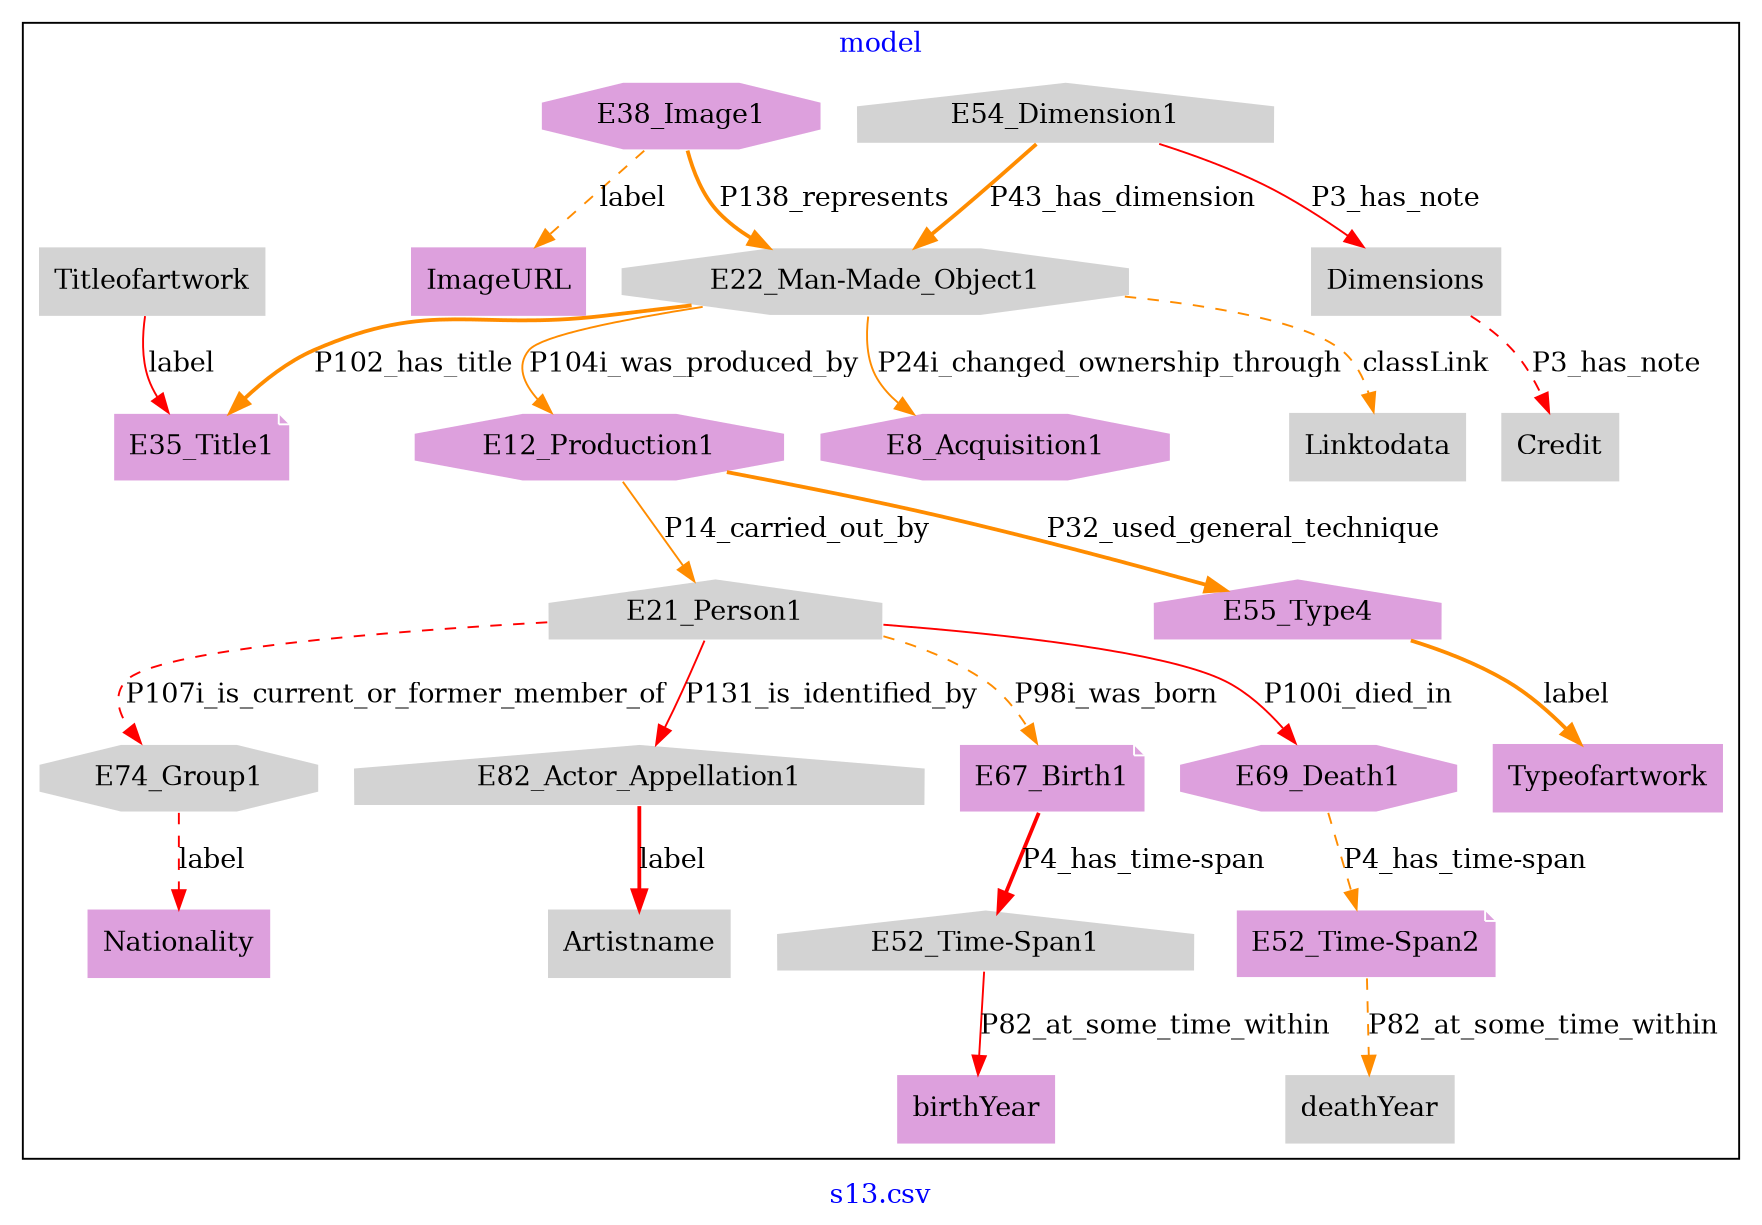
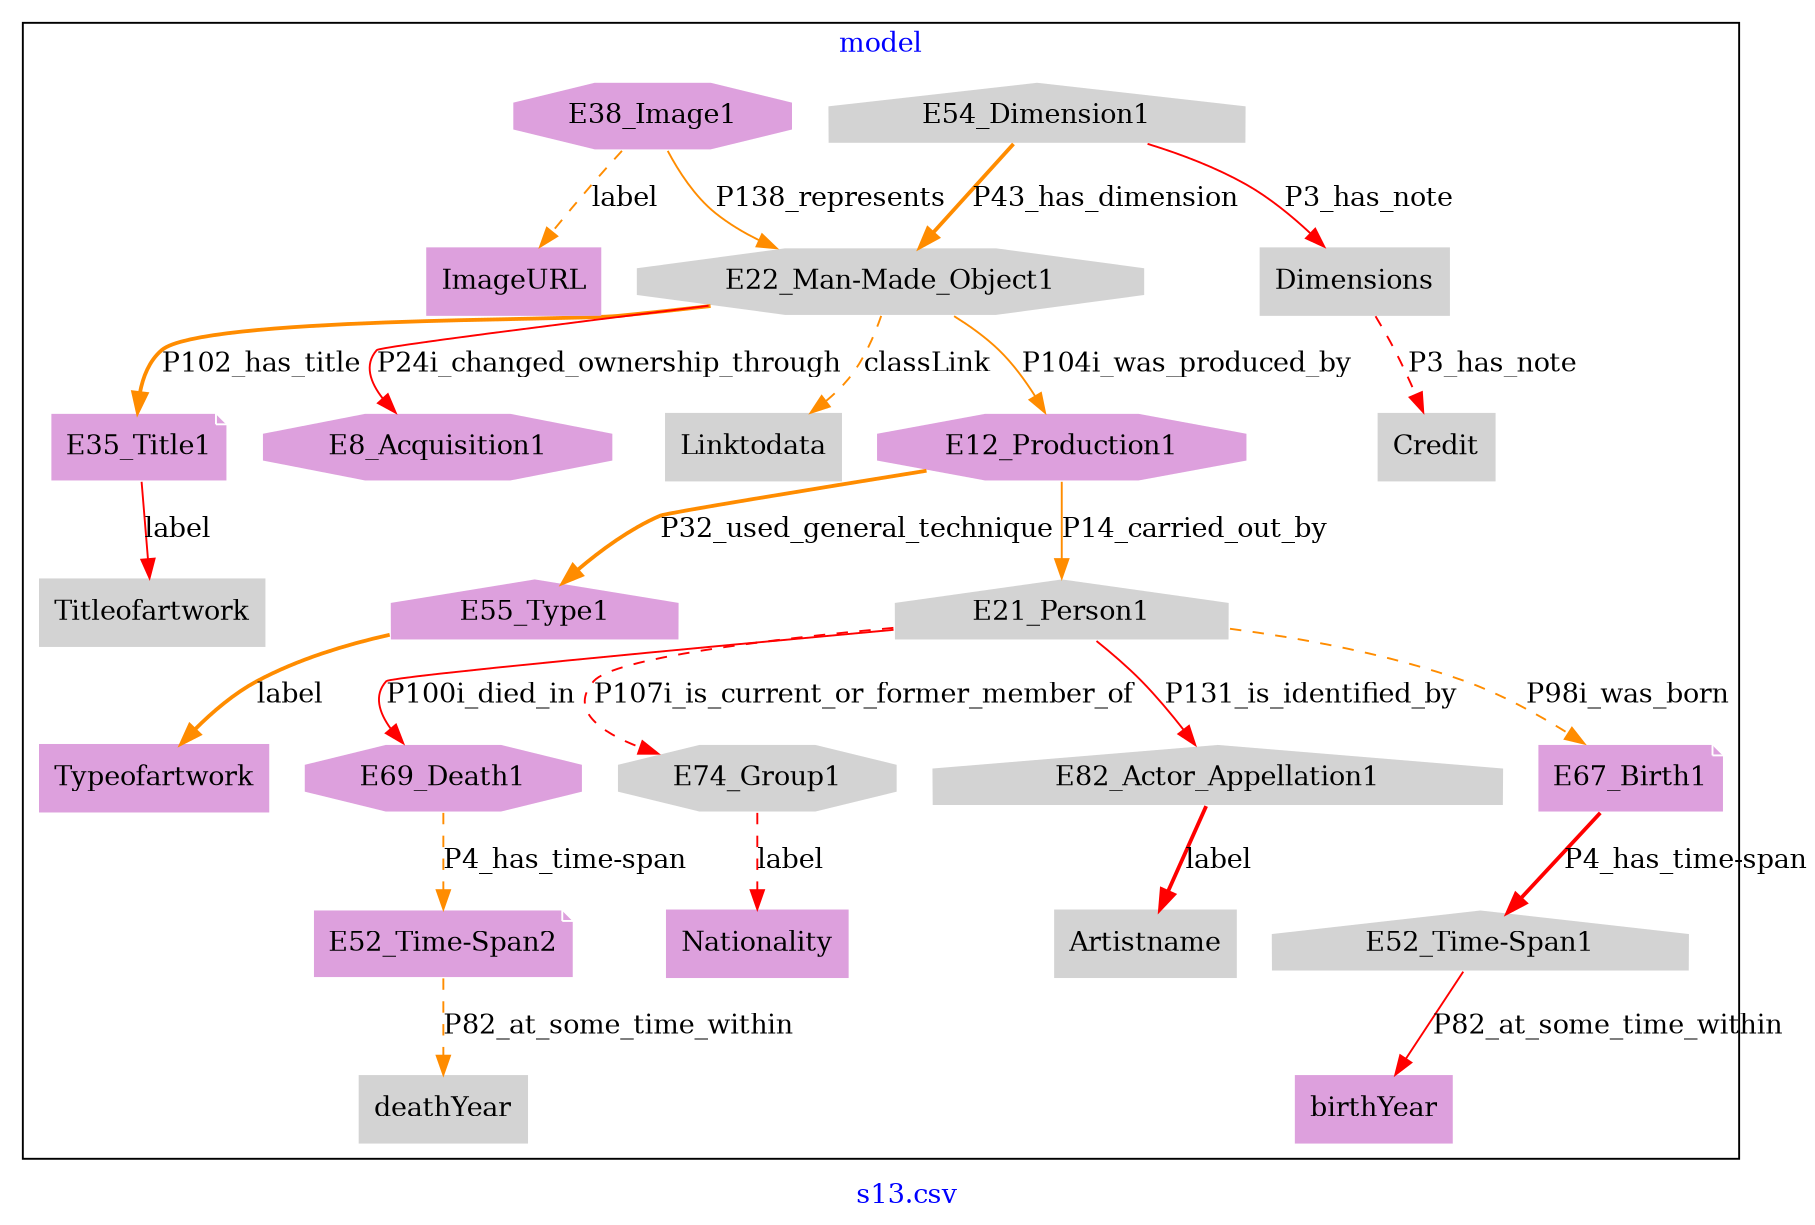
(710, 201) -> (705, 204)
(144, 358) -> (145, 520)
(871, 364) -> (506, 331)
(1298, 613) -> (535, 613)
